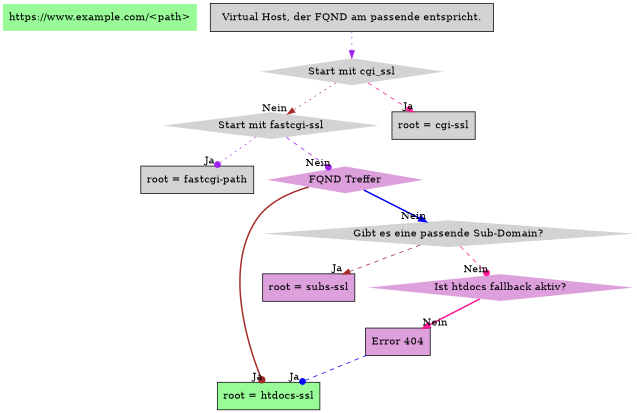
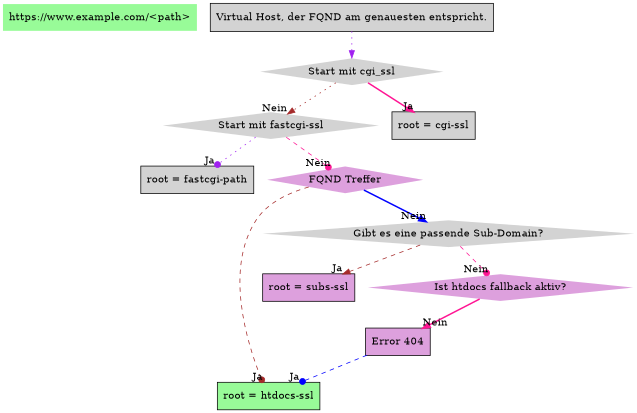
(352, 17) -> (352, 17)
(388, 95) -> (388, 95)
(306, 151) -> (306, 151)
(241, 267) -> (241, 267)
